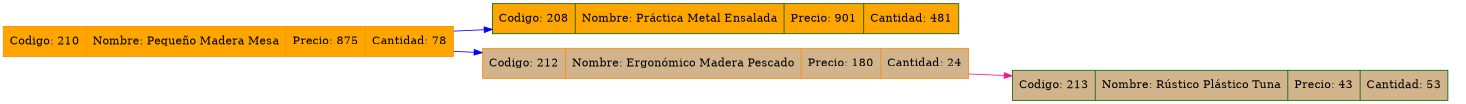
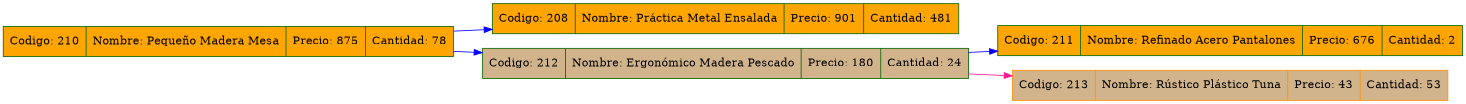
(228, 41) -> (228, 41)
none -> (1230, 41)
(726, 63) -> (726, 63)
(1230, 85) -> (1230, 85)
